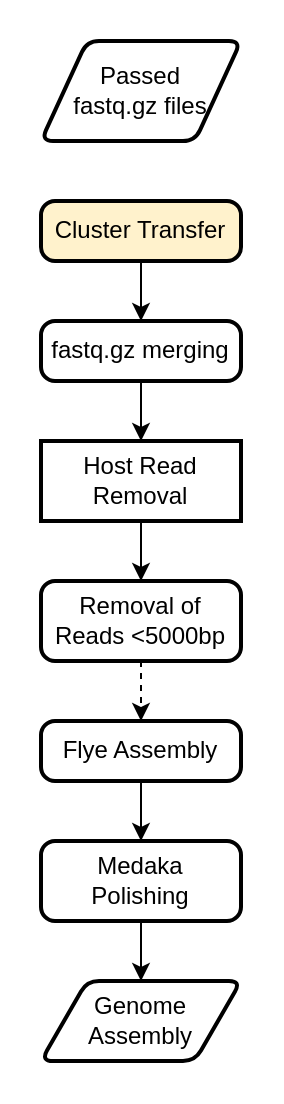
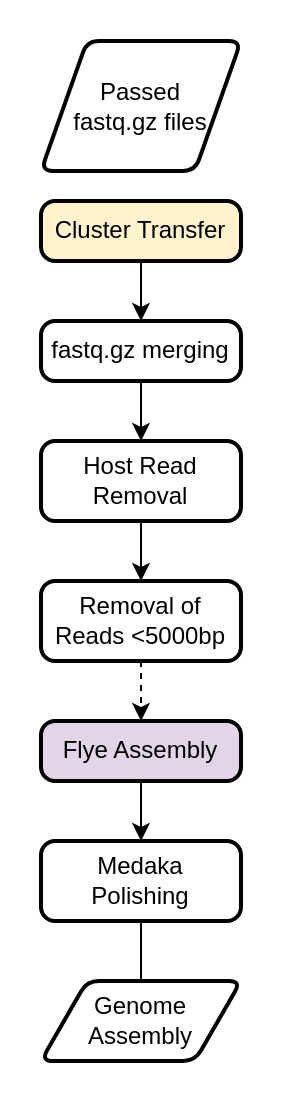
(141, 91) -> (141, 106)
(141, 481) -> (141, 481)
(141, 751) -> (141, 751)
(141, 966) -> (141, 971)
